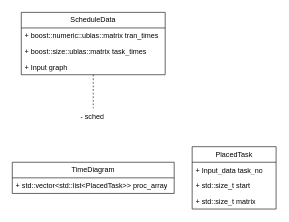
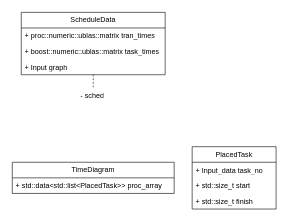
(94, 41) -> (94, 41)
(92, 52) -> (94, 56)
(93, 116) -> (93, 95)
(94, 191) -> (94, 191)
(231, 202) -> (230, 202)
